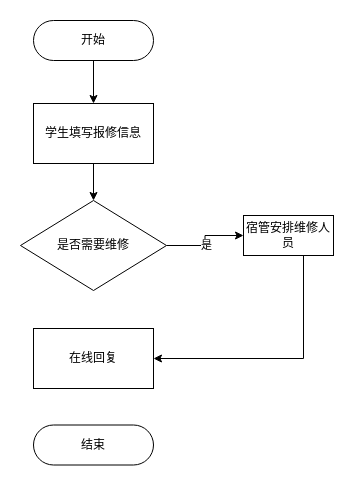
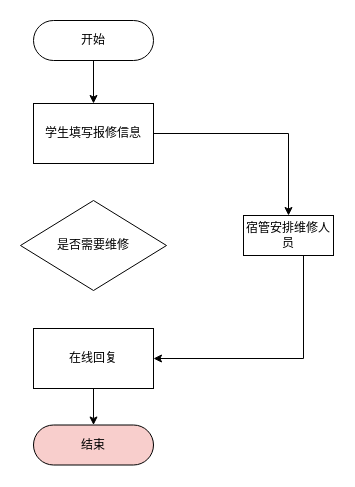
(94, 182) -> (259, 134)
(205, 244) -> none
none -> (94, 407)
(94, 445) -> (94, 445)
